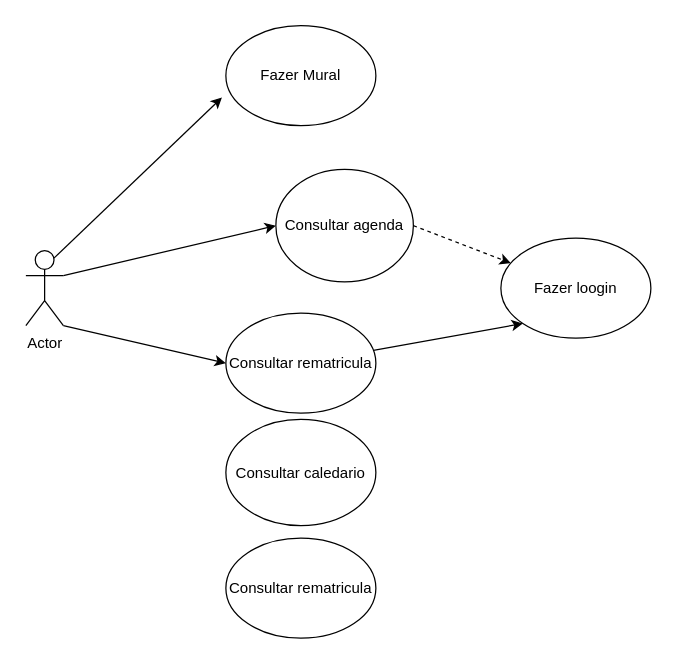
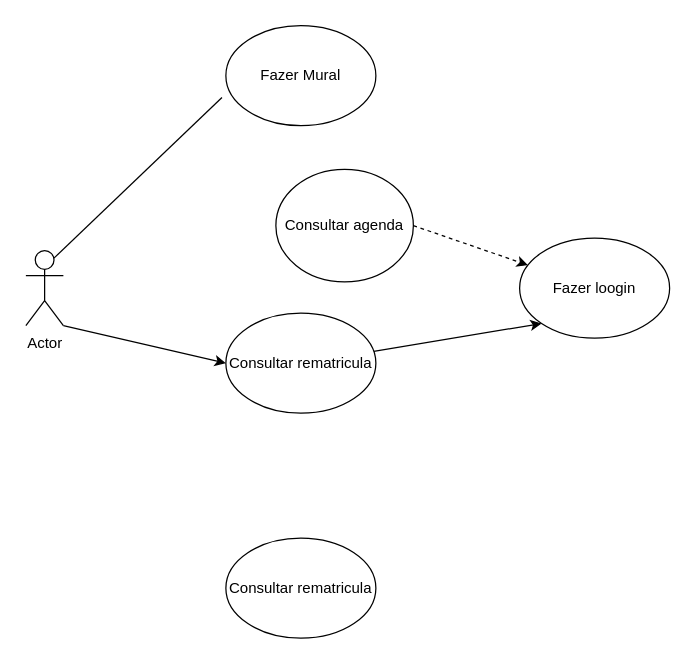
(215, 104) -> (217, 102)
(166, 252) -> none
(576, 288) -> (594, 288)
(301, 473) -> none
